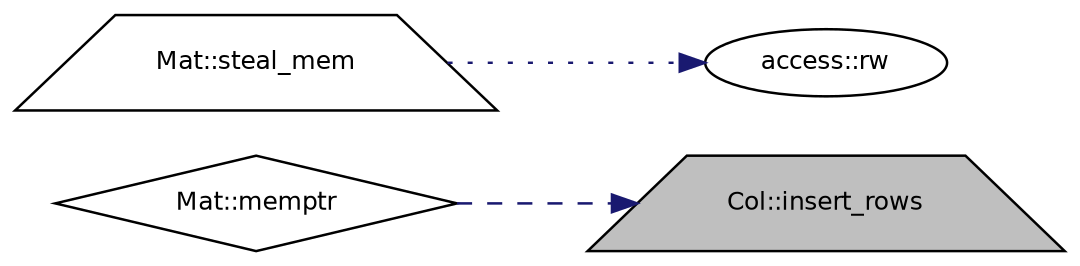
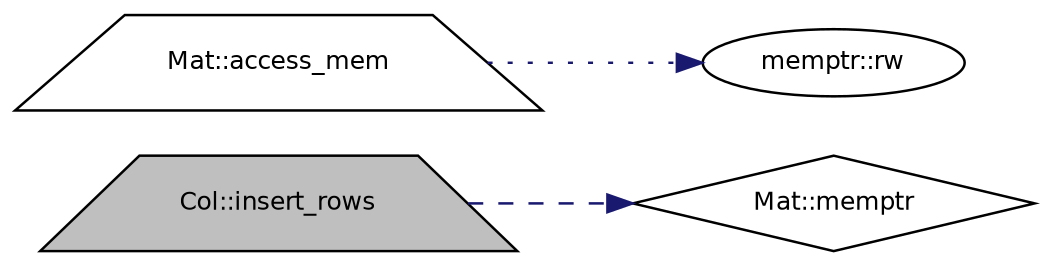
(256, 63) -> (279, 63)
(826, 63) -> (834, 63)
(534, 203) -> (538, 203)
